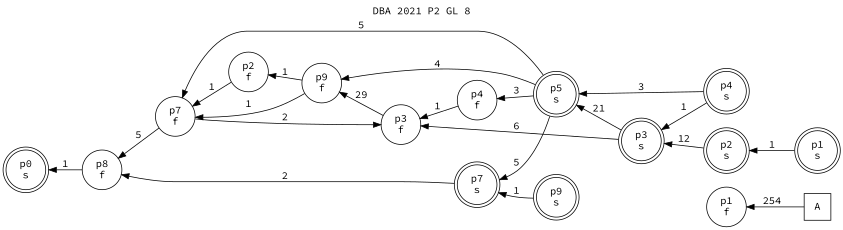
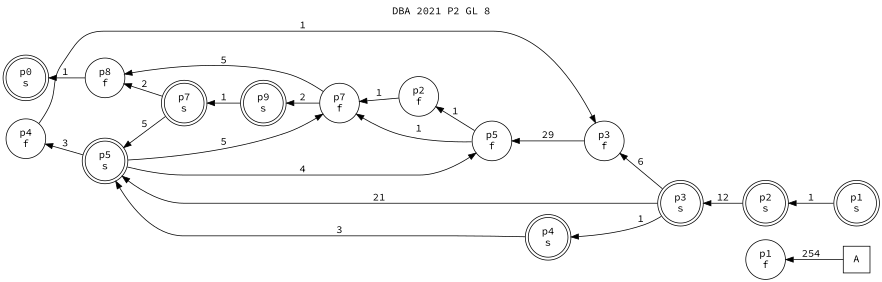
(322, 83) -> (492, 141)
(687, 114) -> (621, 231)
(284, 124) -> (307, 103)
(534, 151) -> (148, 130)
